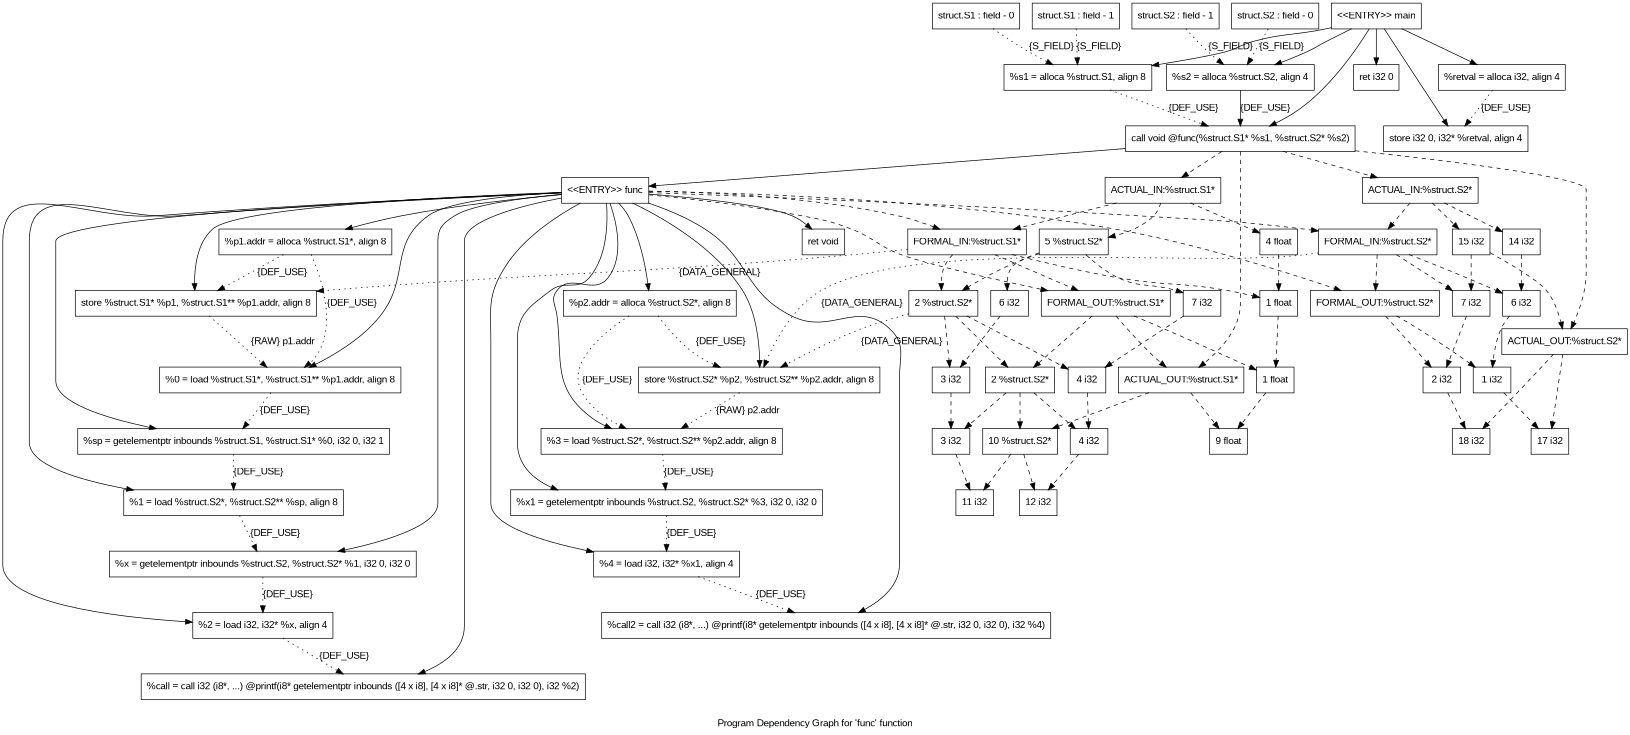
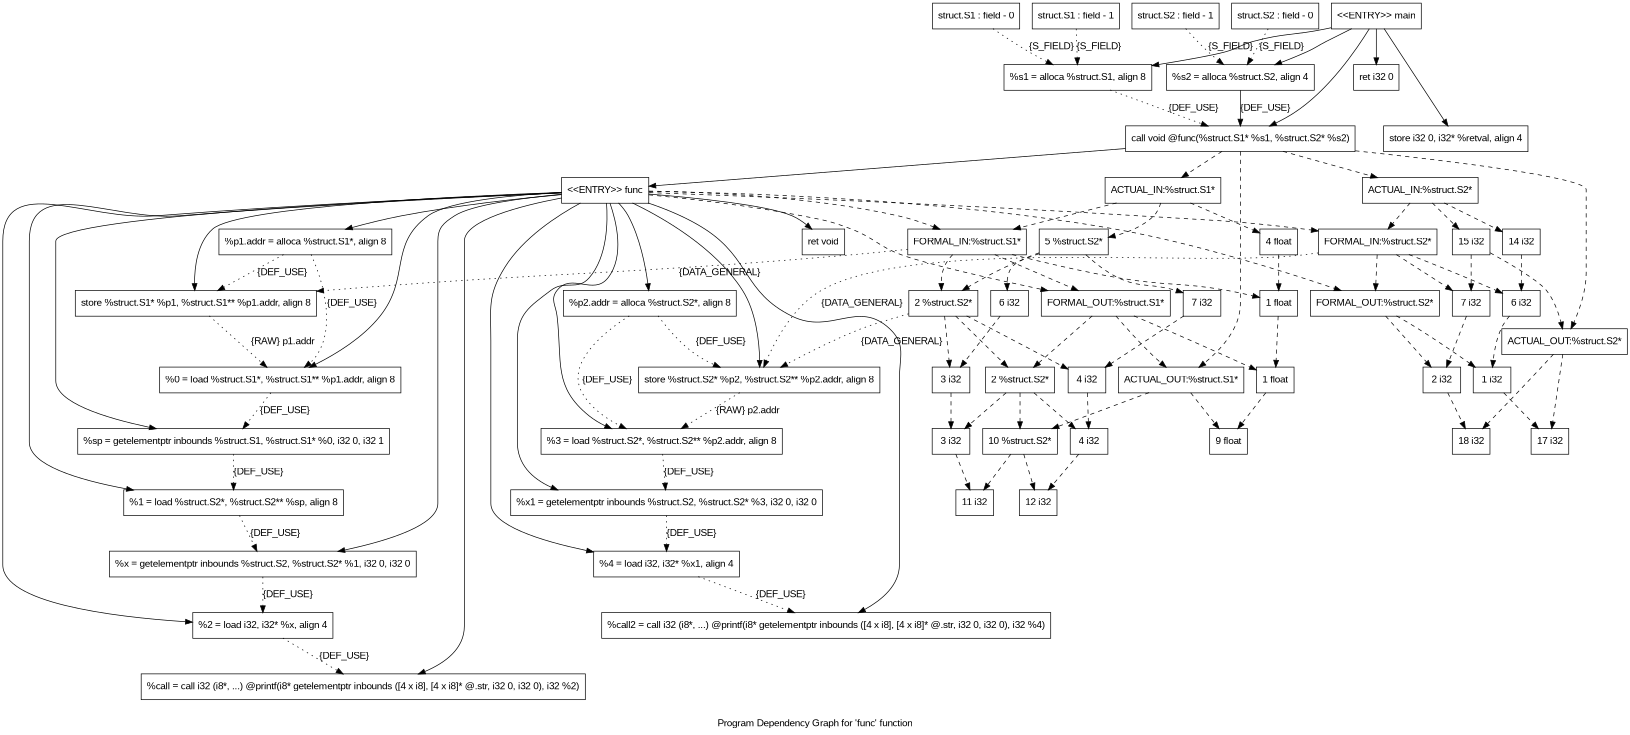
(1502, 77) -> none
